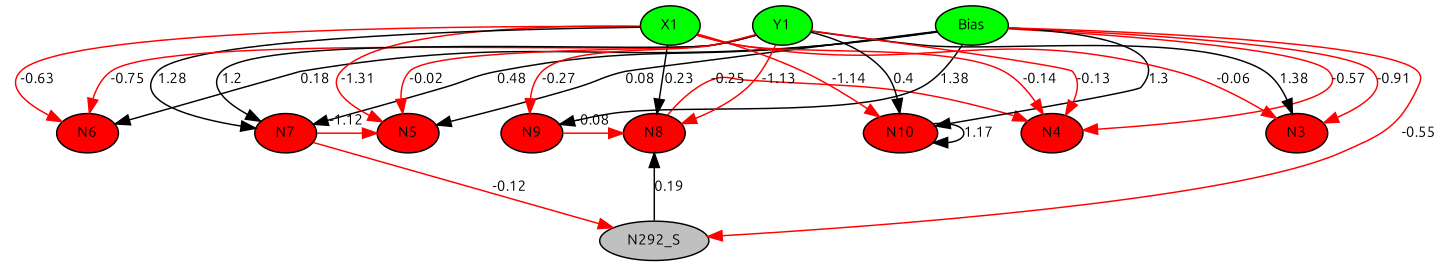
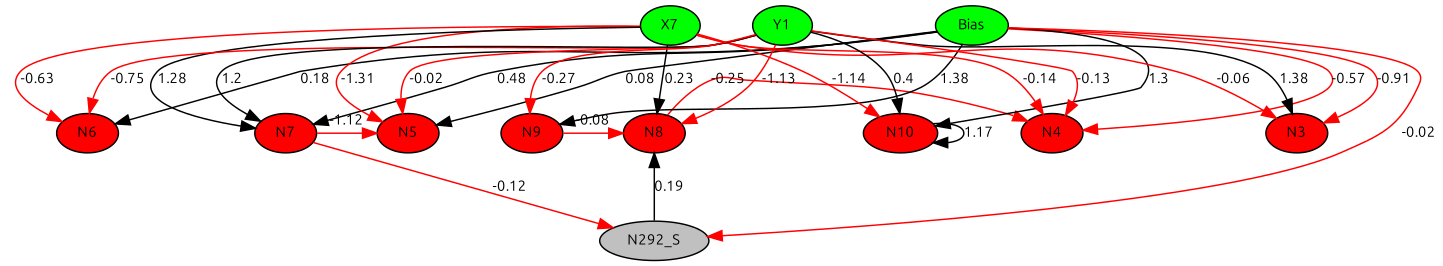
(670, 25) -> (670, 25)
(1419, 133) -> (1419, 133)
